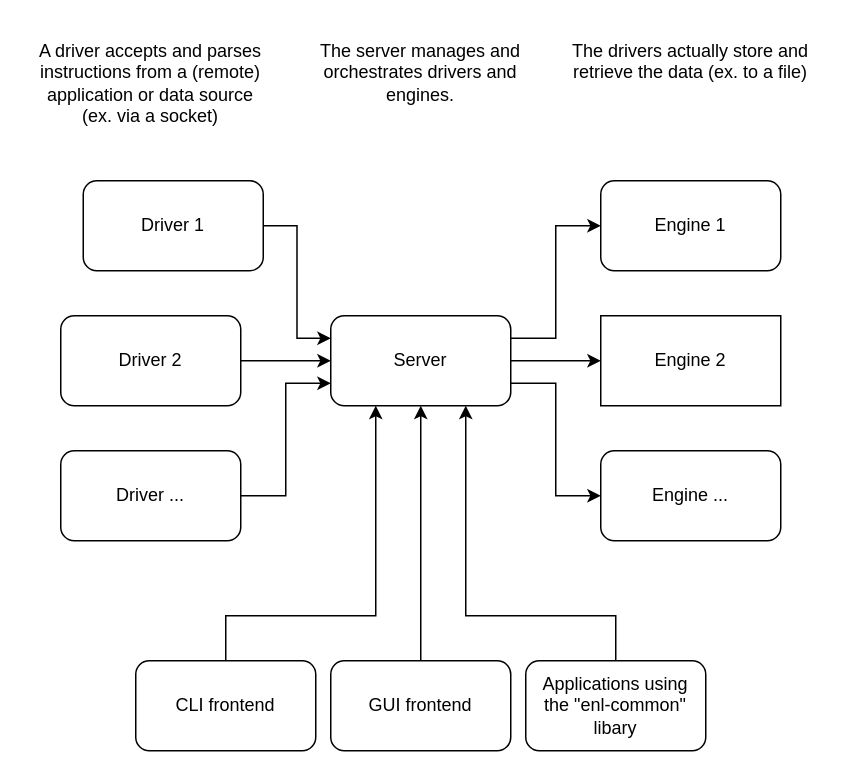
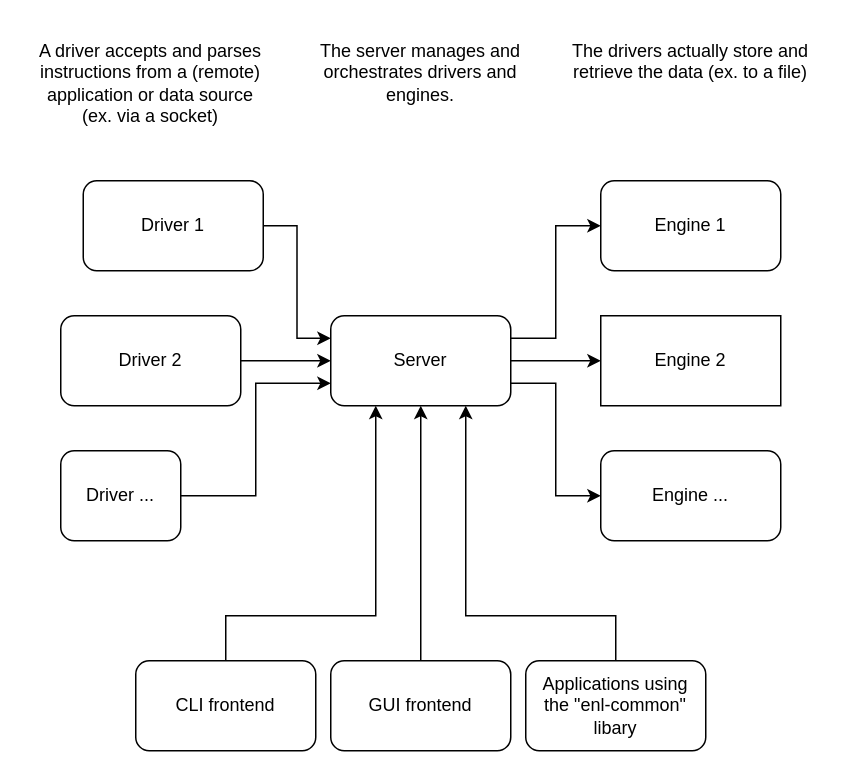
(151, 496) -> (121, 496)
